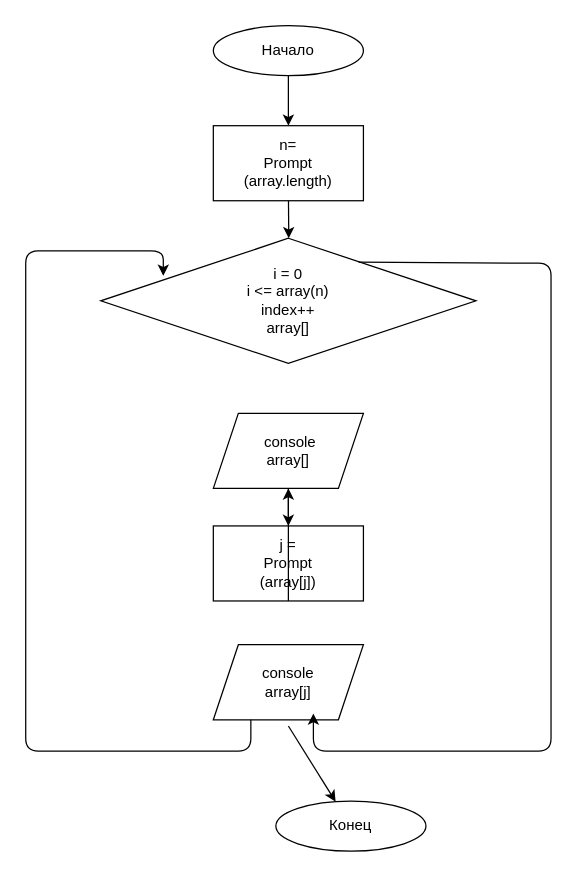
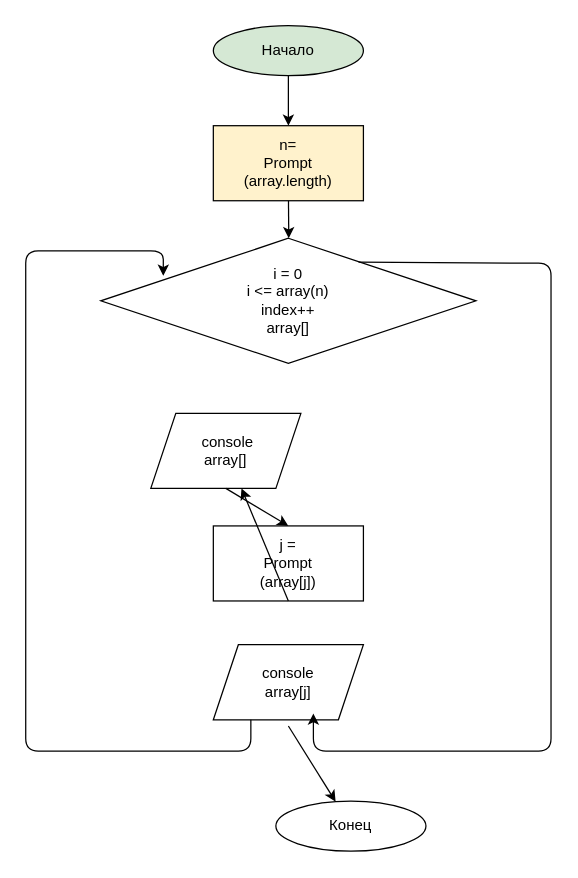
(288, 51) -> (288, 51)
(288, 163) -> (288, 163)
(288, 451) -> (226, 451)
